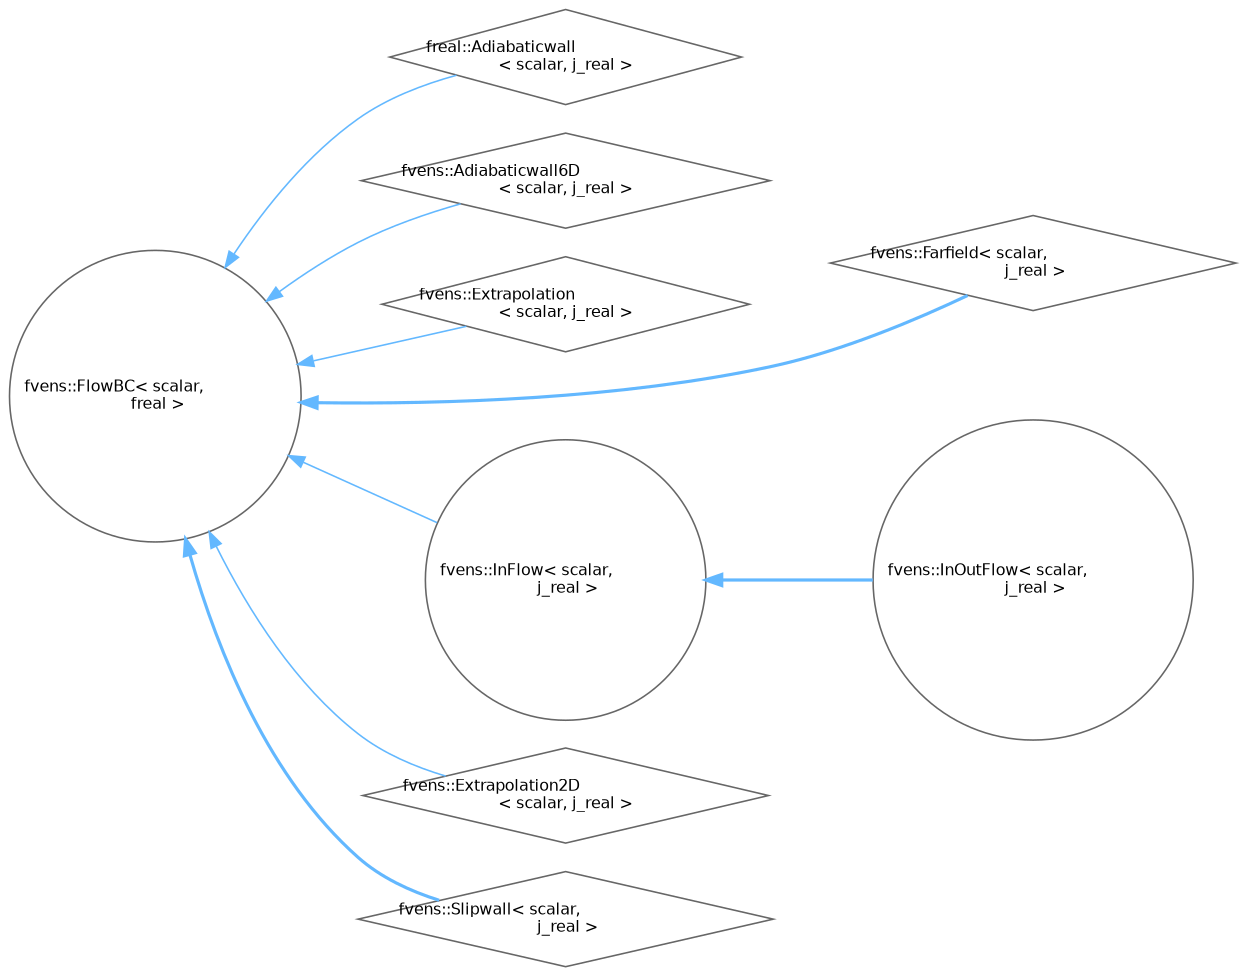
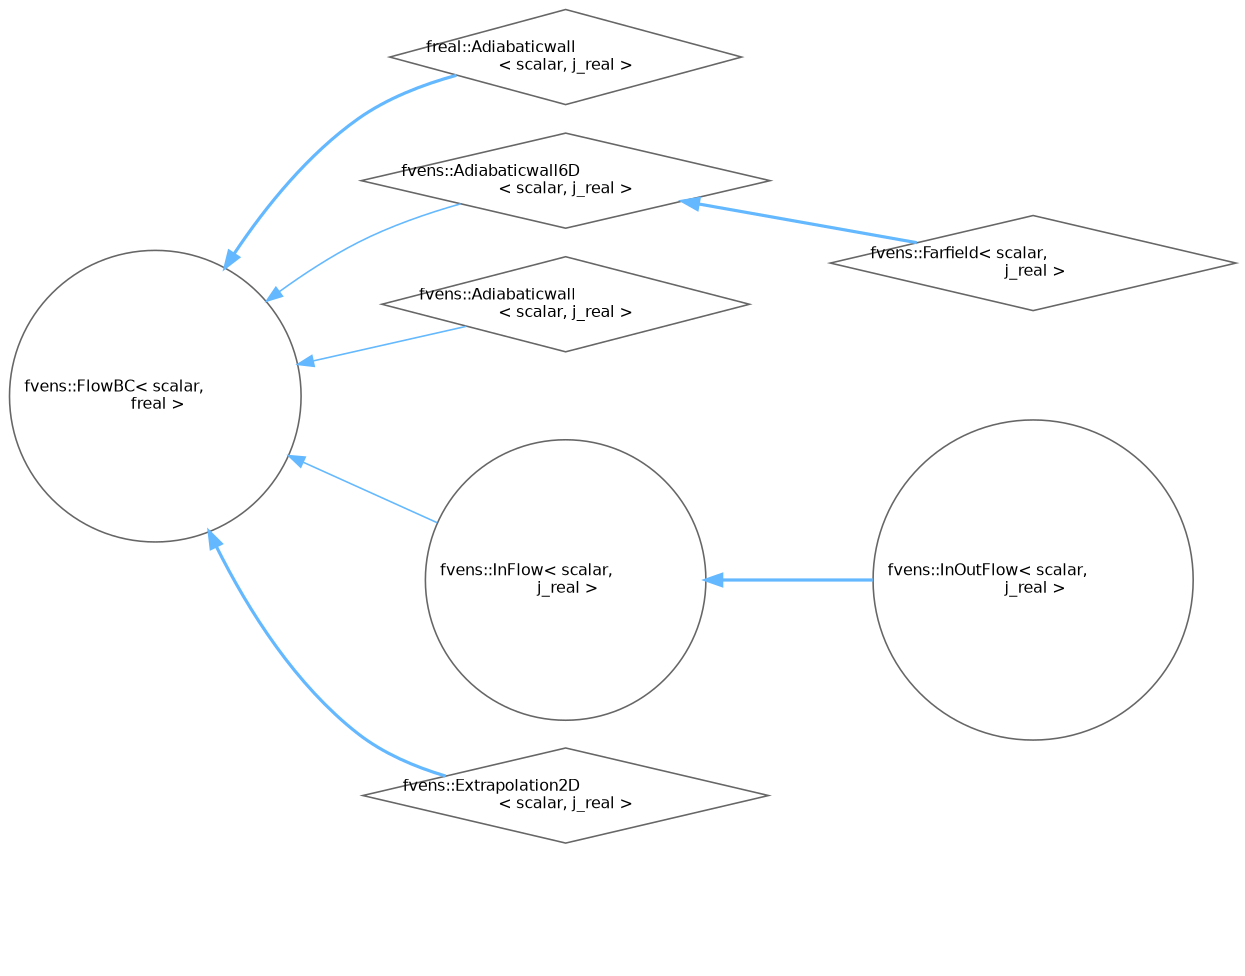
(328, 143) -> (328, 143)
(566, 304) -> (566, 304)
(650, 387) -> (808, 223)
(308, 686) -> (308, 686)
(566, 919) -> none
